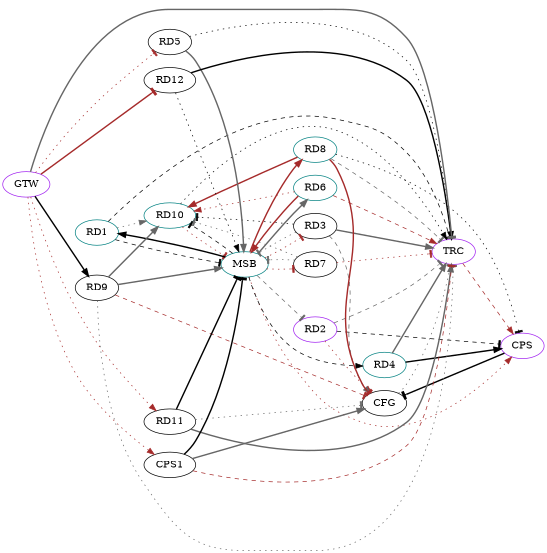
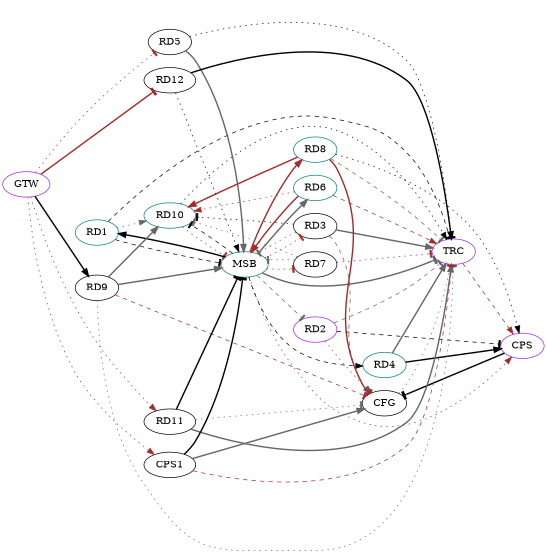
(281, 9) -> (344, 285)
(454, 212) -> (454, 212)
